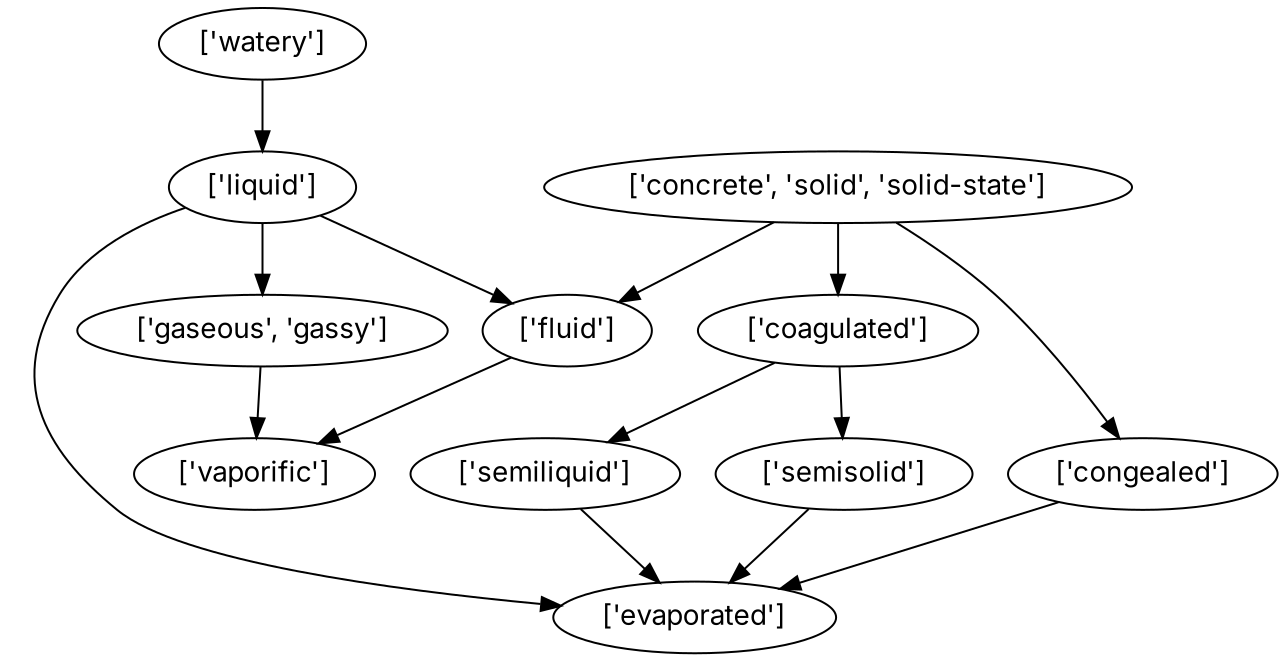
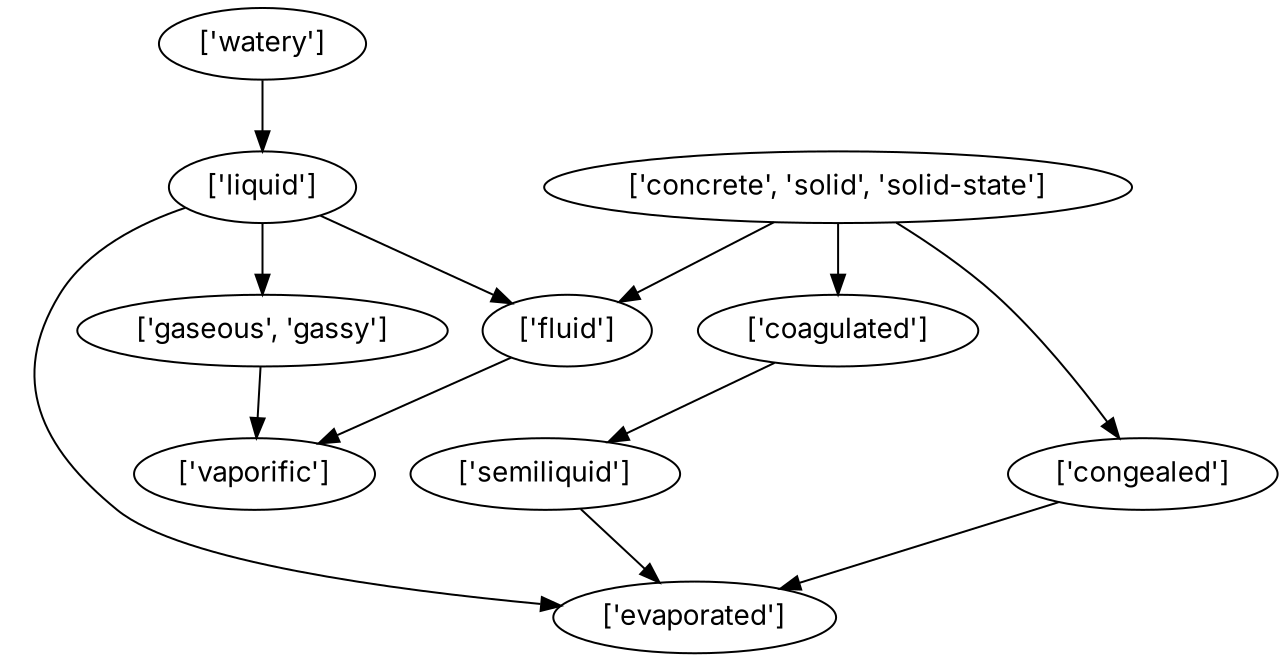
(844, 474) -> none
